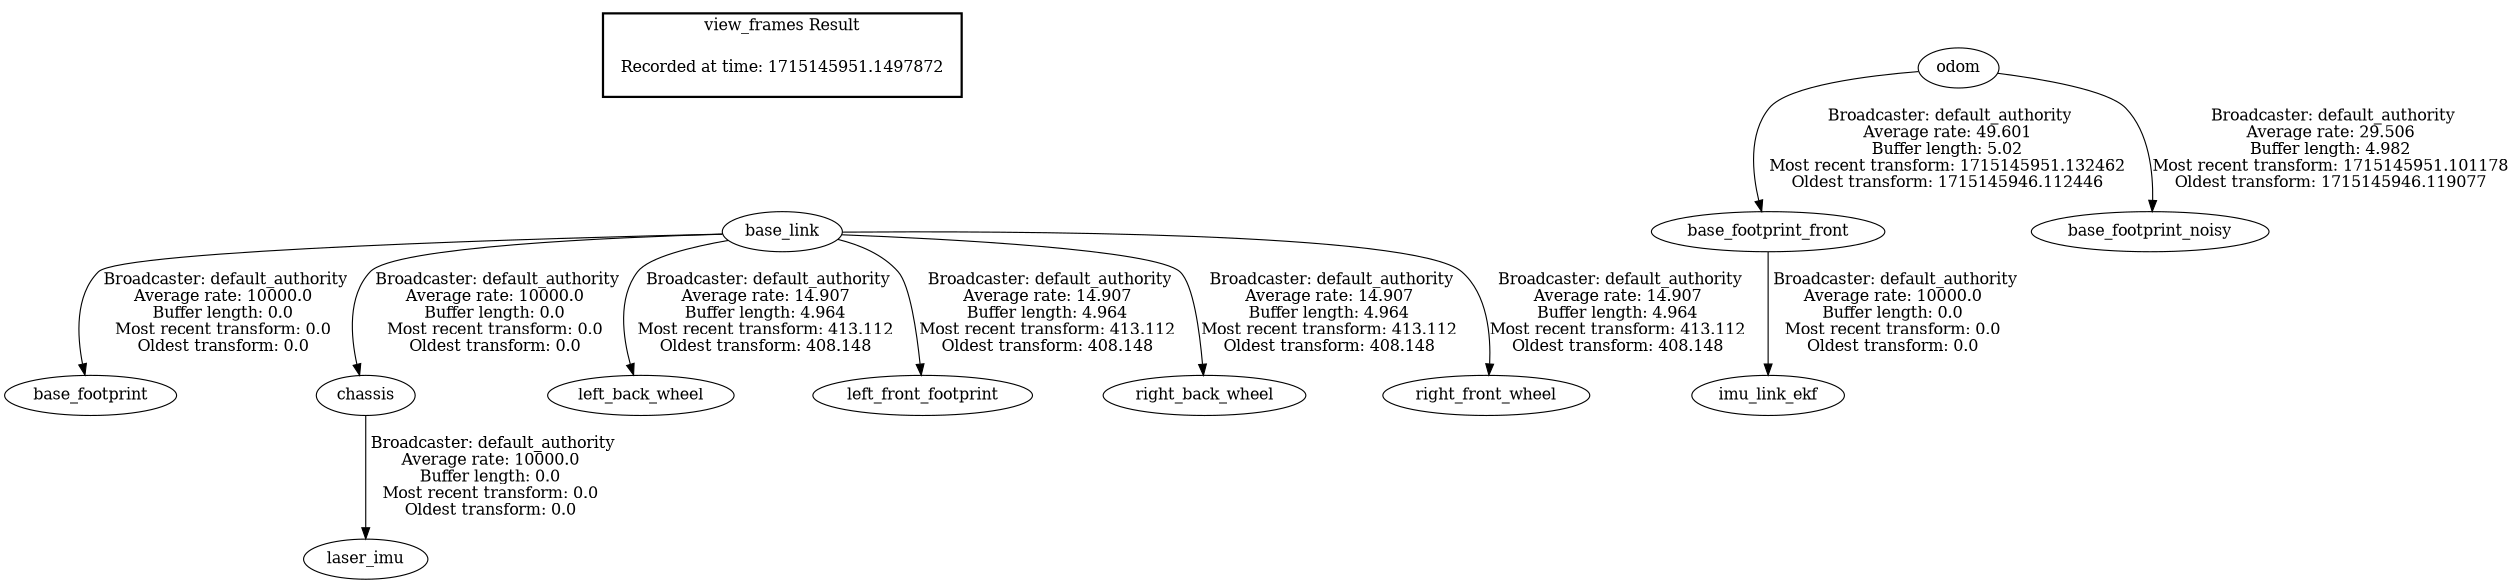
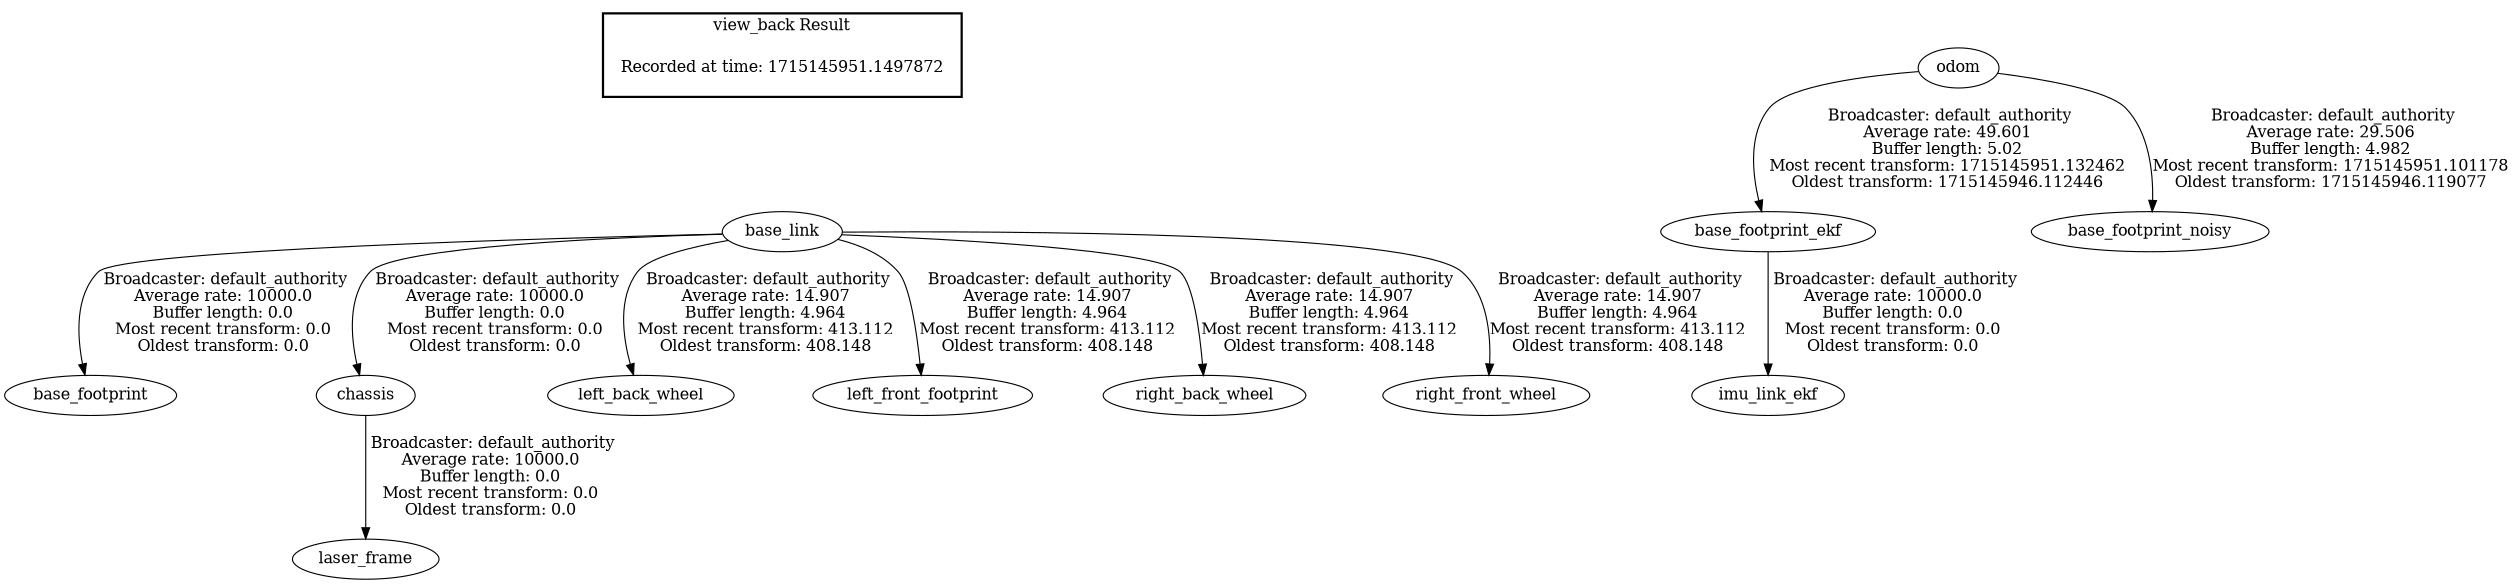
(782, 26) -> (782, 26)
(1768, 232) -> (1768, 232)
(366, 559) -> (366, 559)
